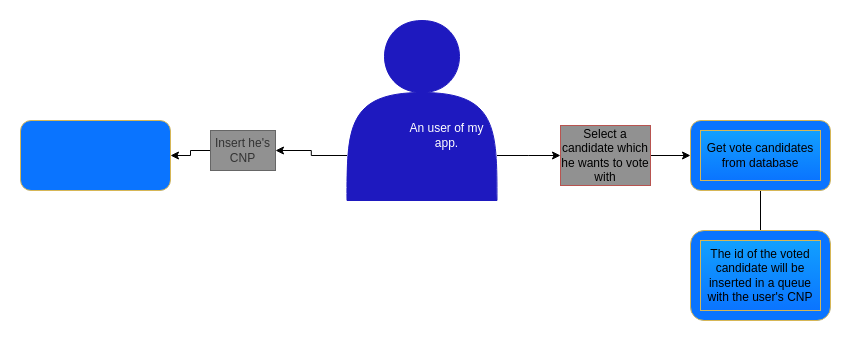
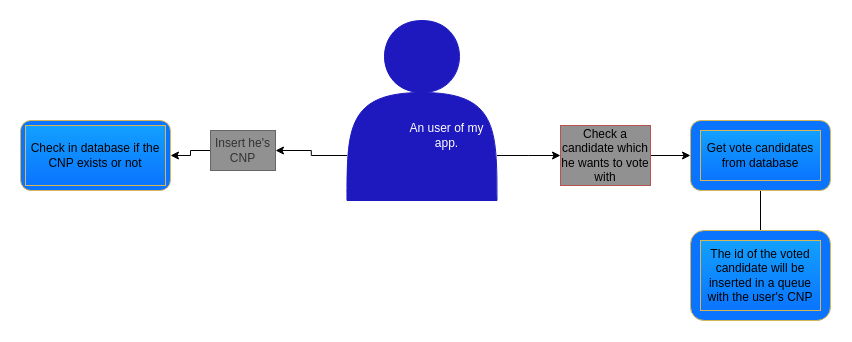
none -> (96, 156)
(606, 156) -> (606, 156)
